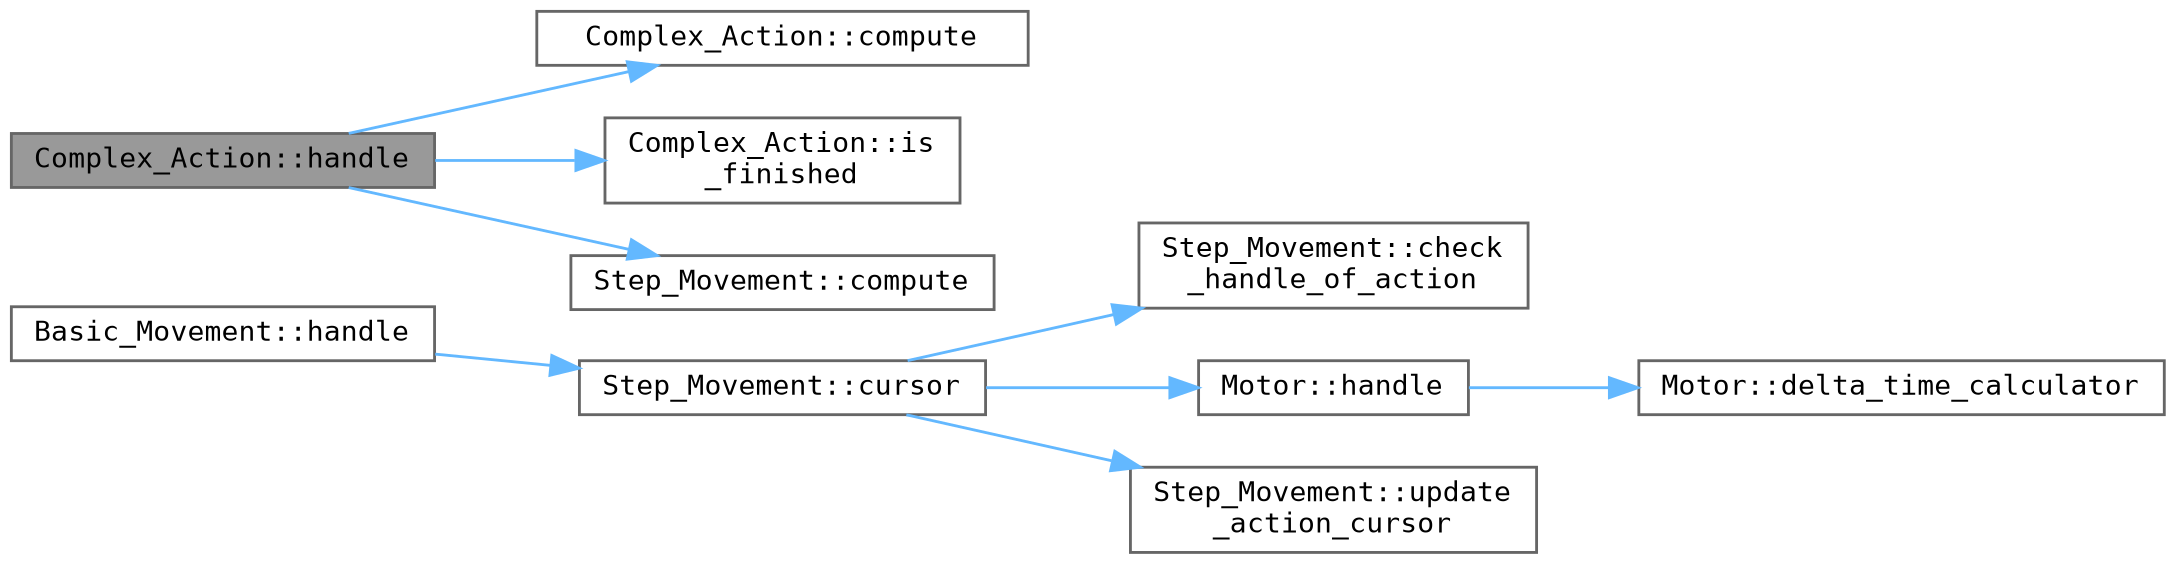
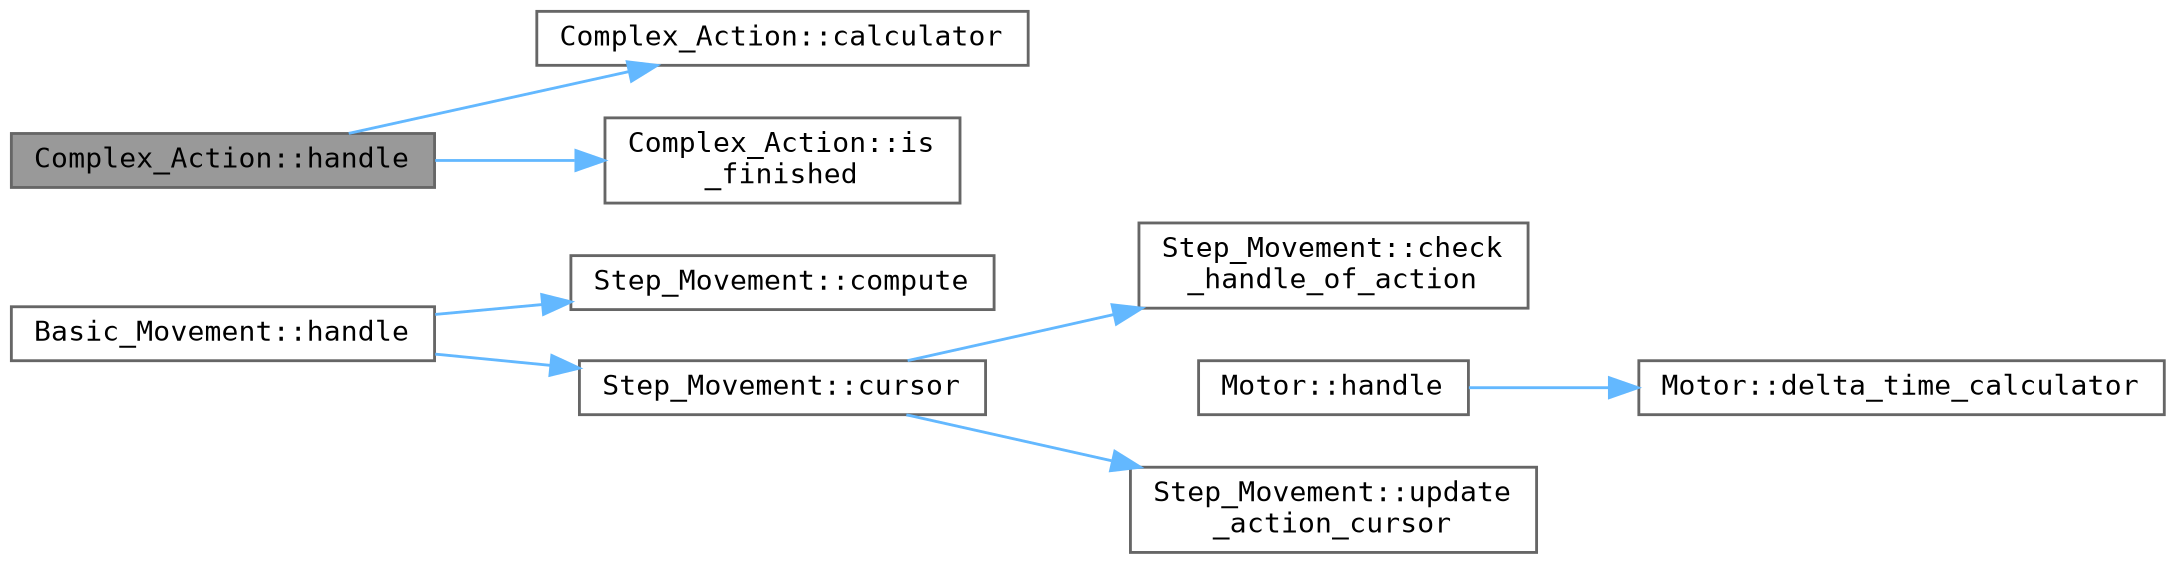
(782, 38) -> (782, 38)
(489, 219) -> (489, 309)
(1078, 388) -> none
